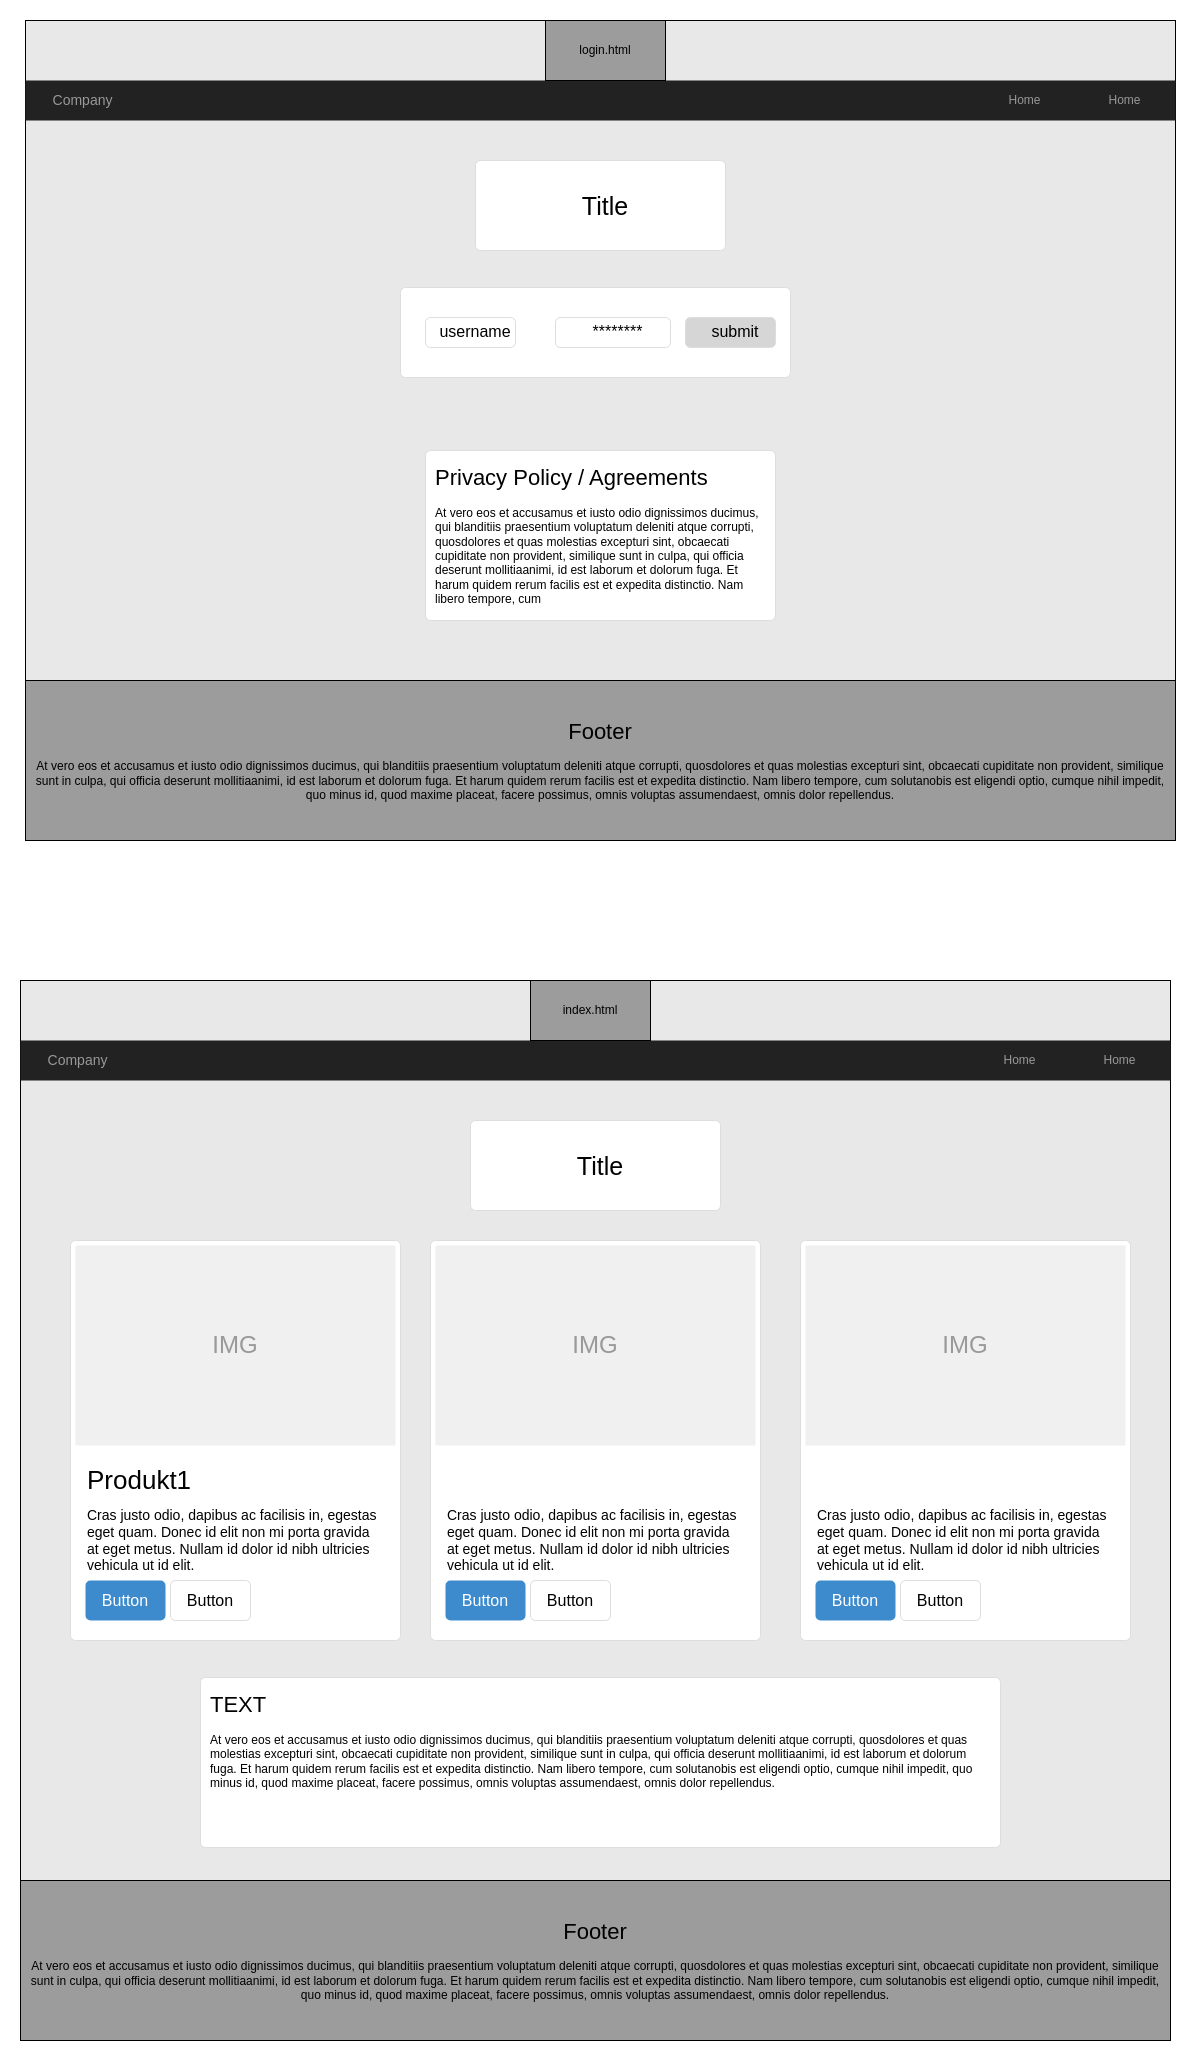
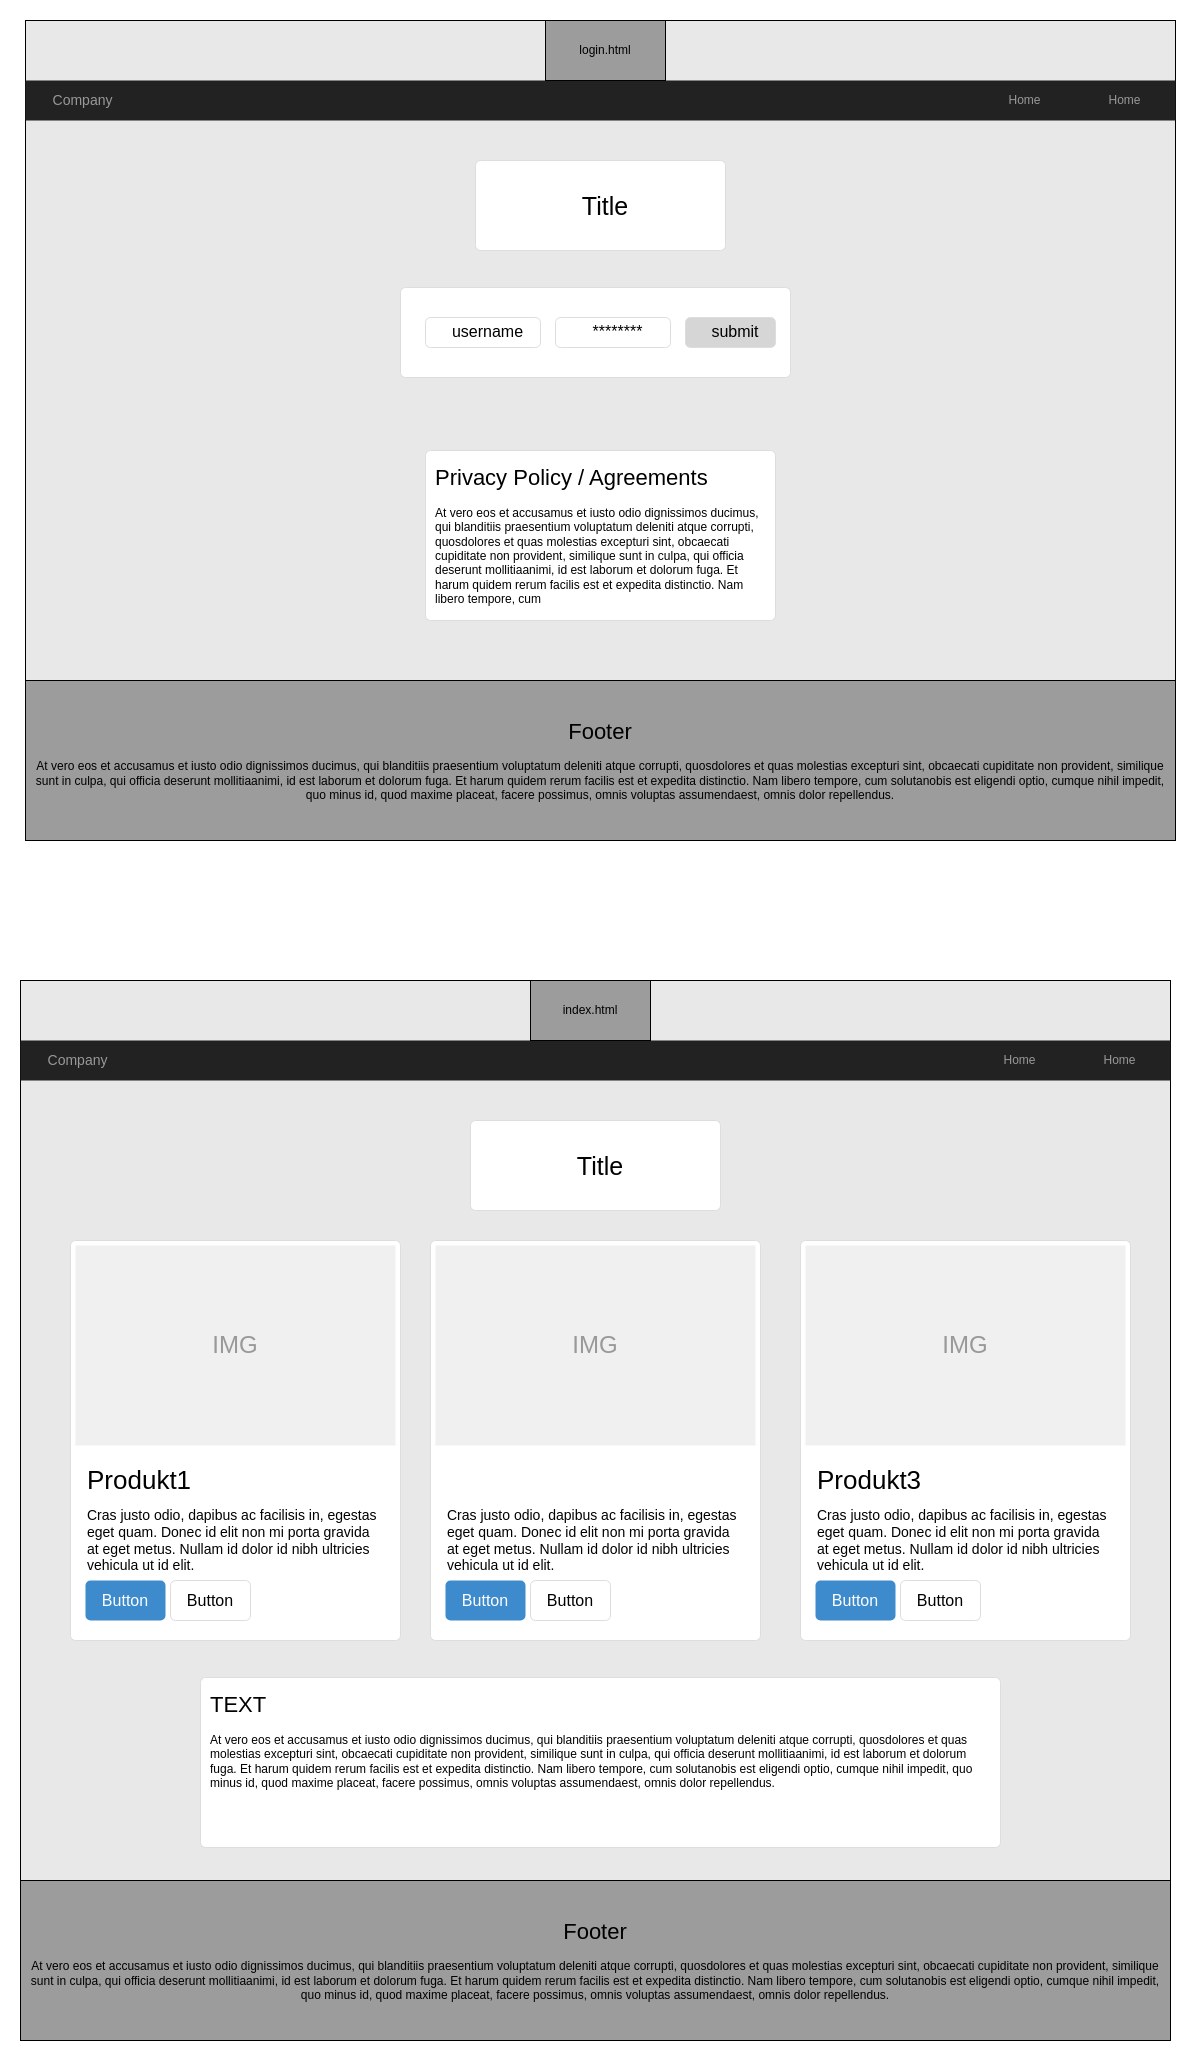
(471, 333) -> (483, 333)
none -> (966, 1481)
